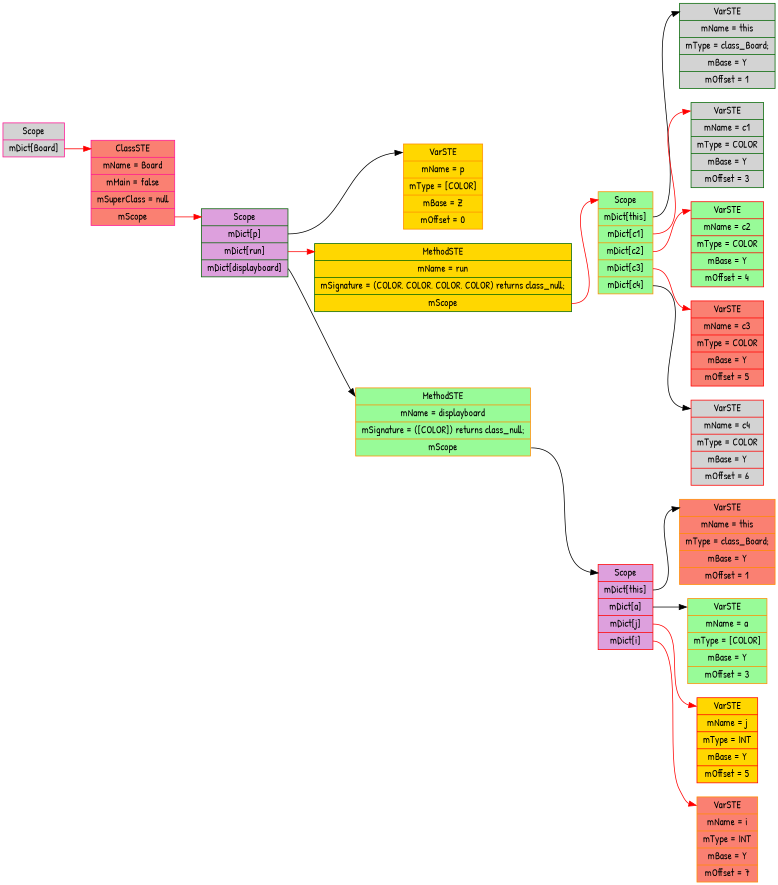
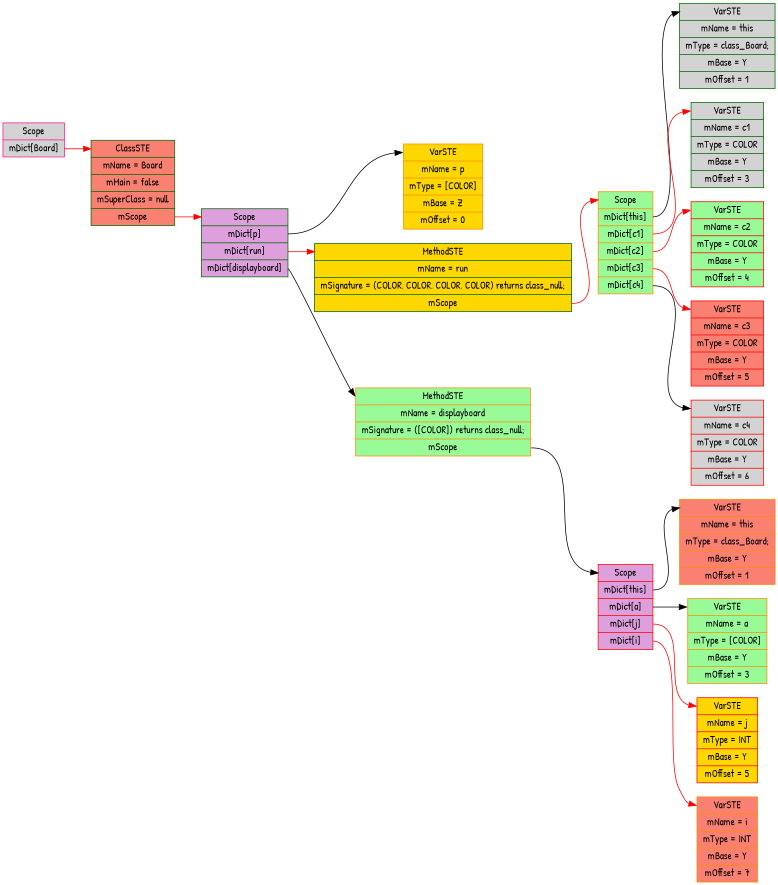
(133, 183) -> (133, 183)
